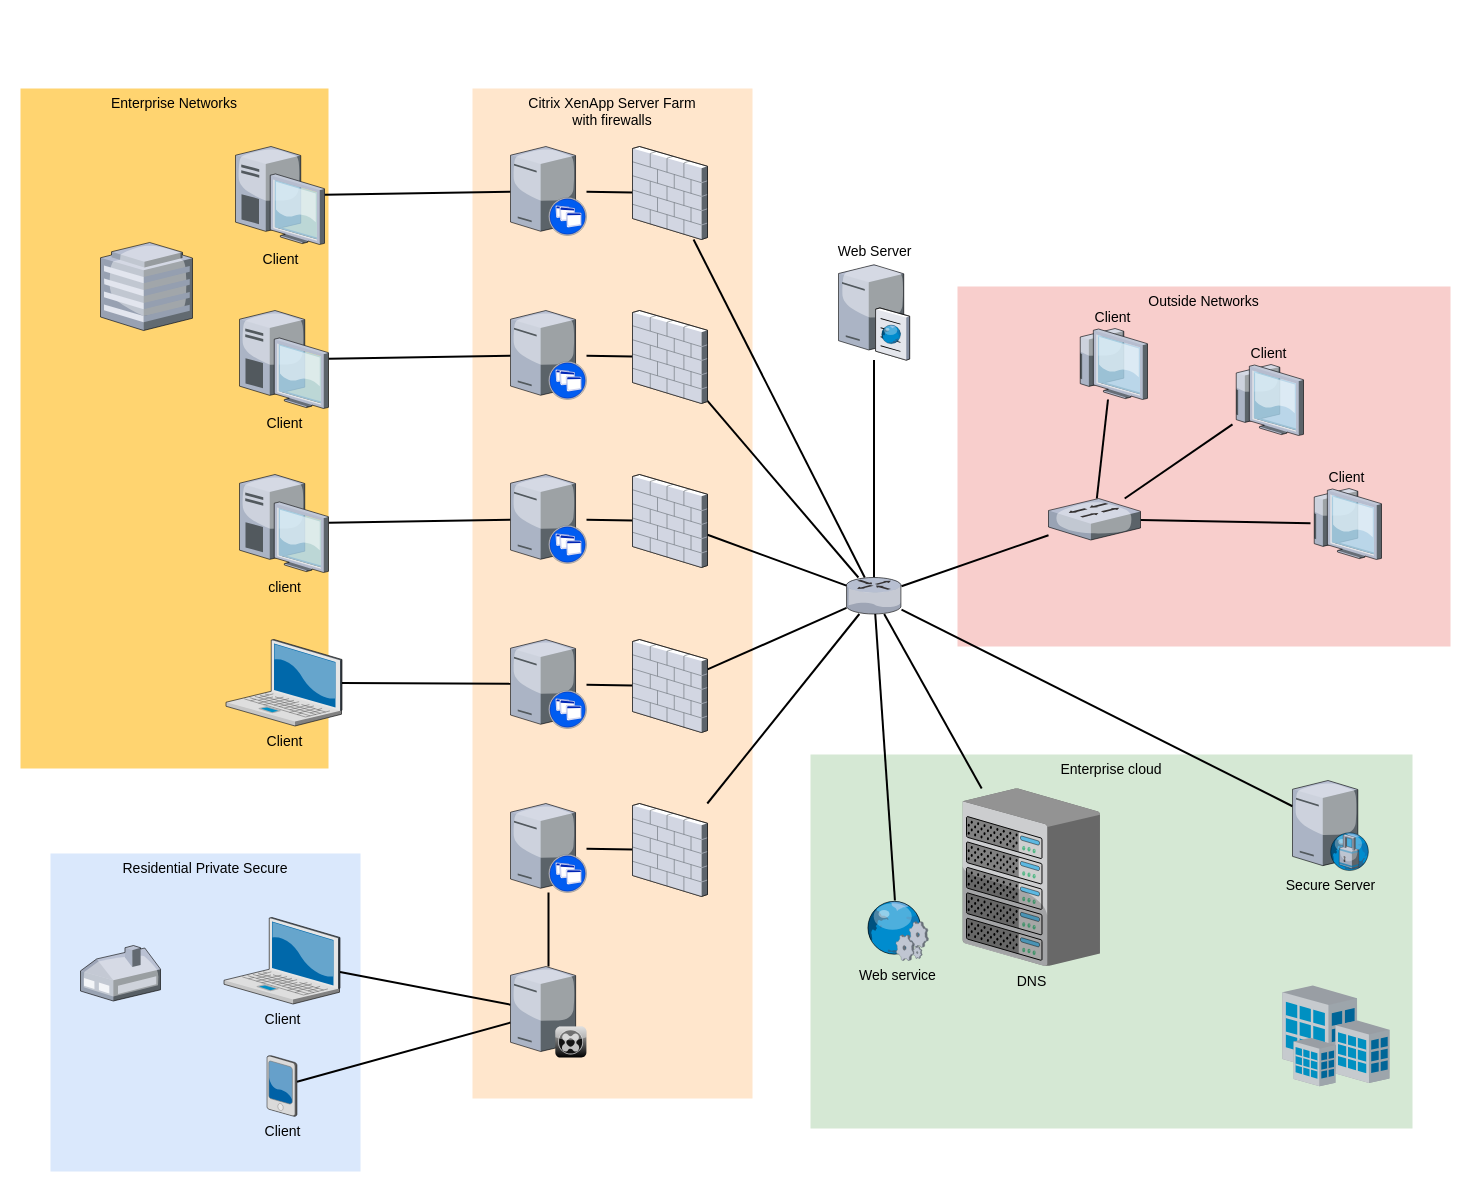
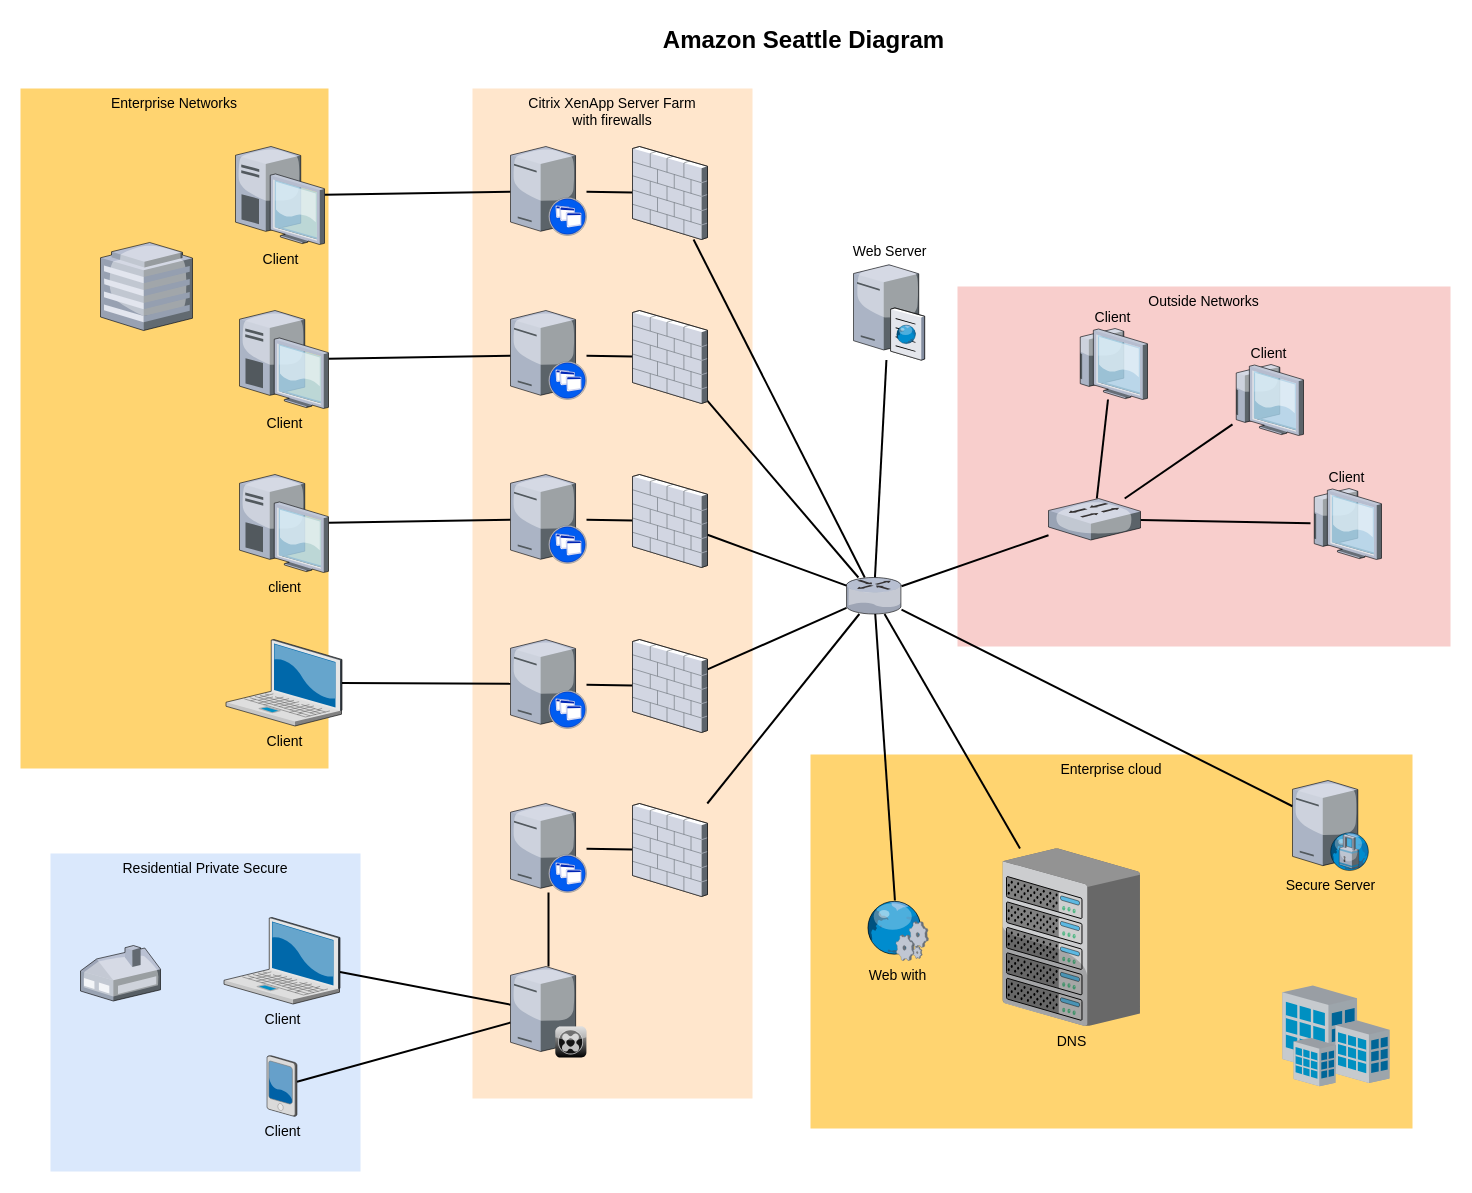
none -> (803, 41)
(874, 311) -> (889, 311)
(1112, 770) -> (1112, 770)
(1031, 877) -> (1071, 937)
(898, 976) -> (898, 976)
